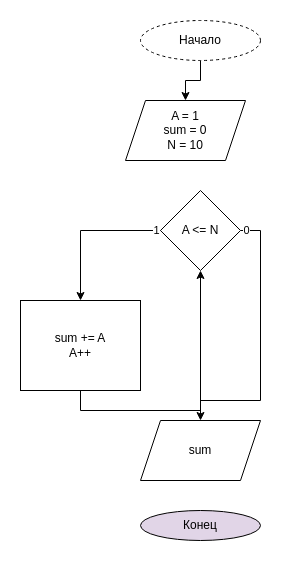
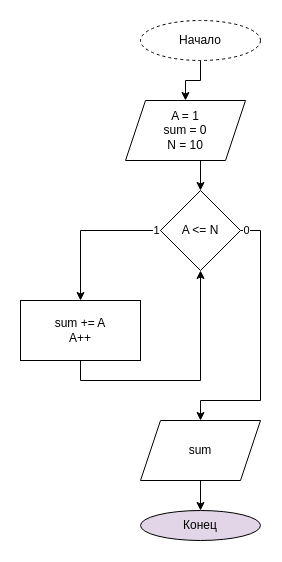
none -> (201, 171)
(81, 346) -> (81, 331)
none -> (201, 492)
